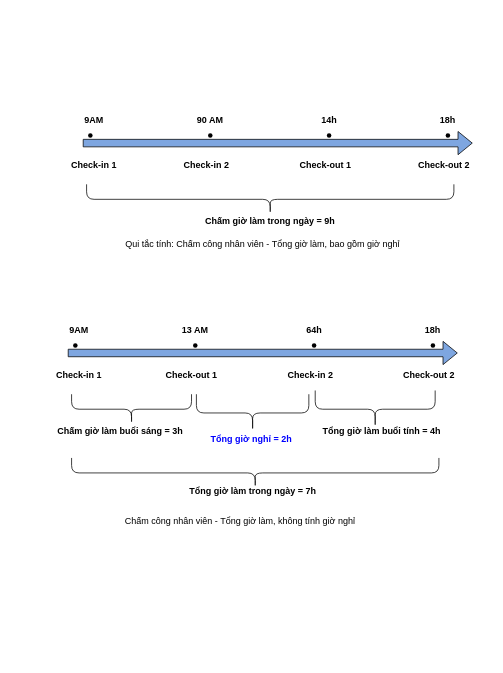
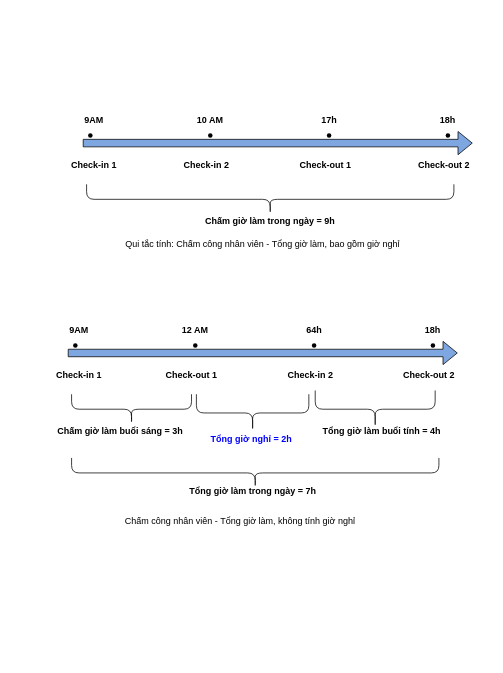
(210, 120) -> (210, 120)
(330, 120) -> (330, 120)
(195, 330) -> (195, 330)
